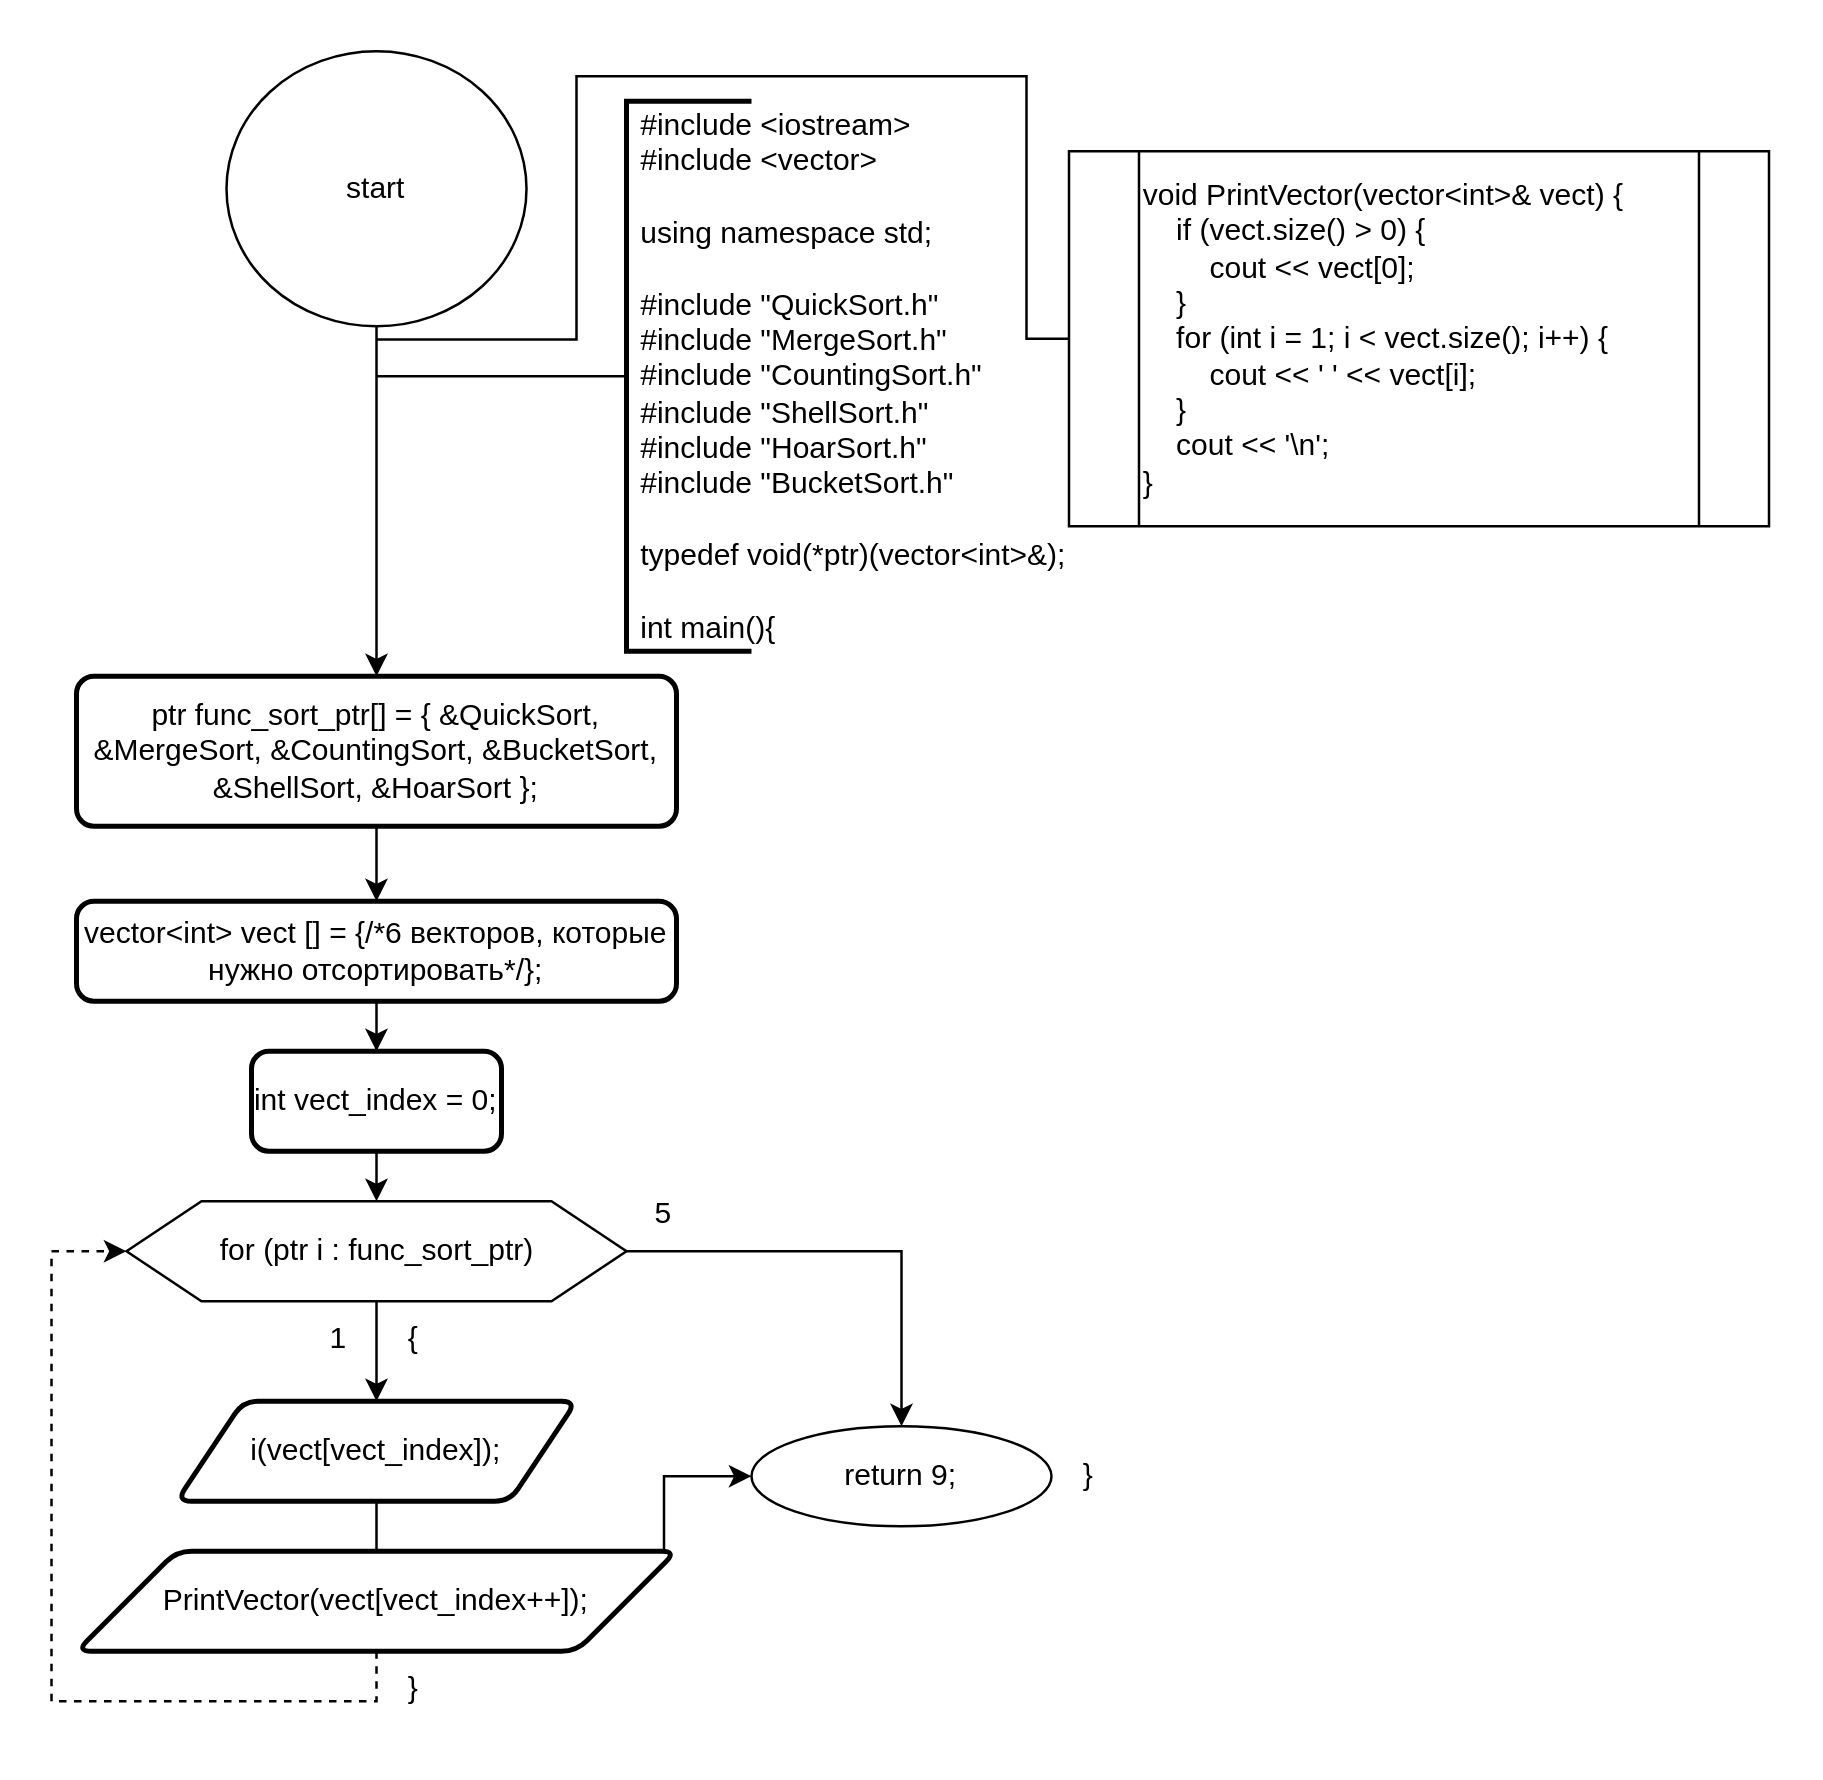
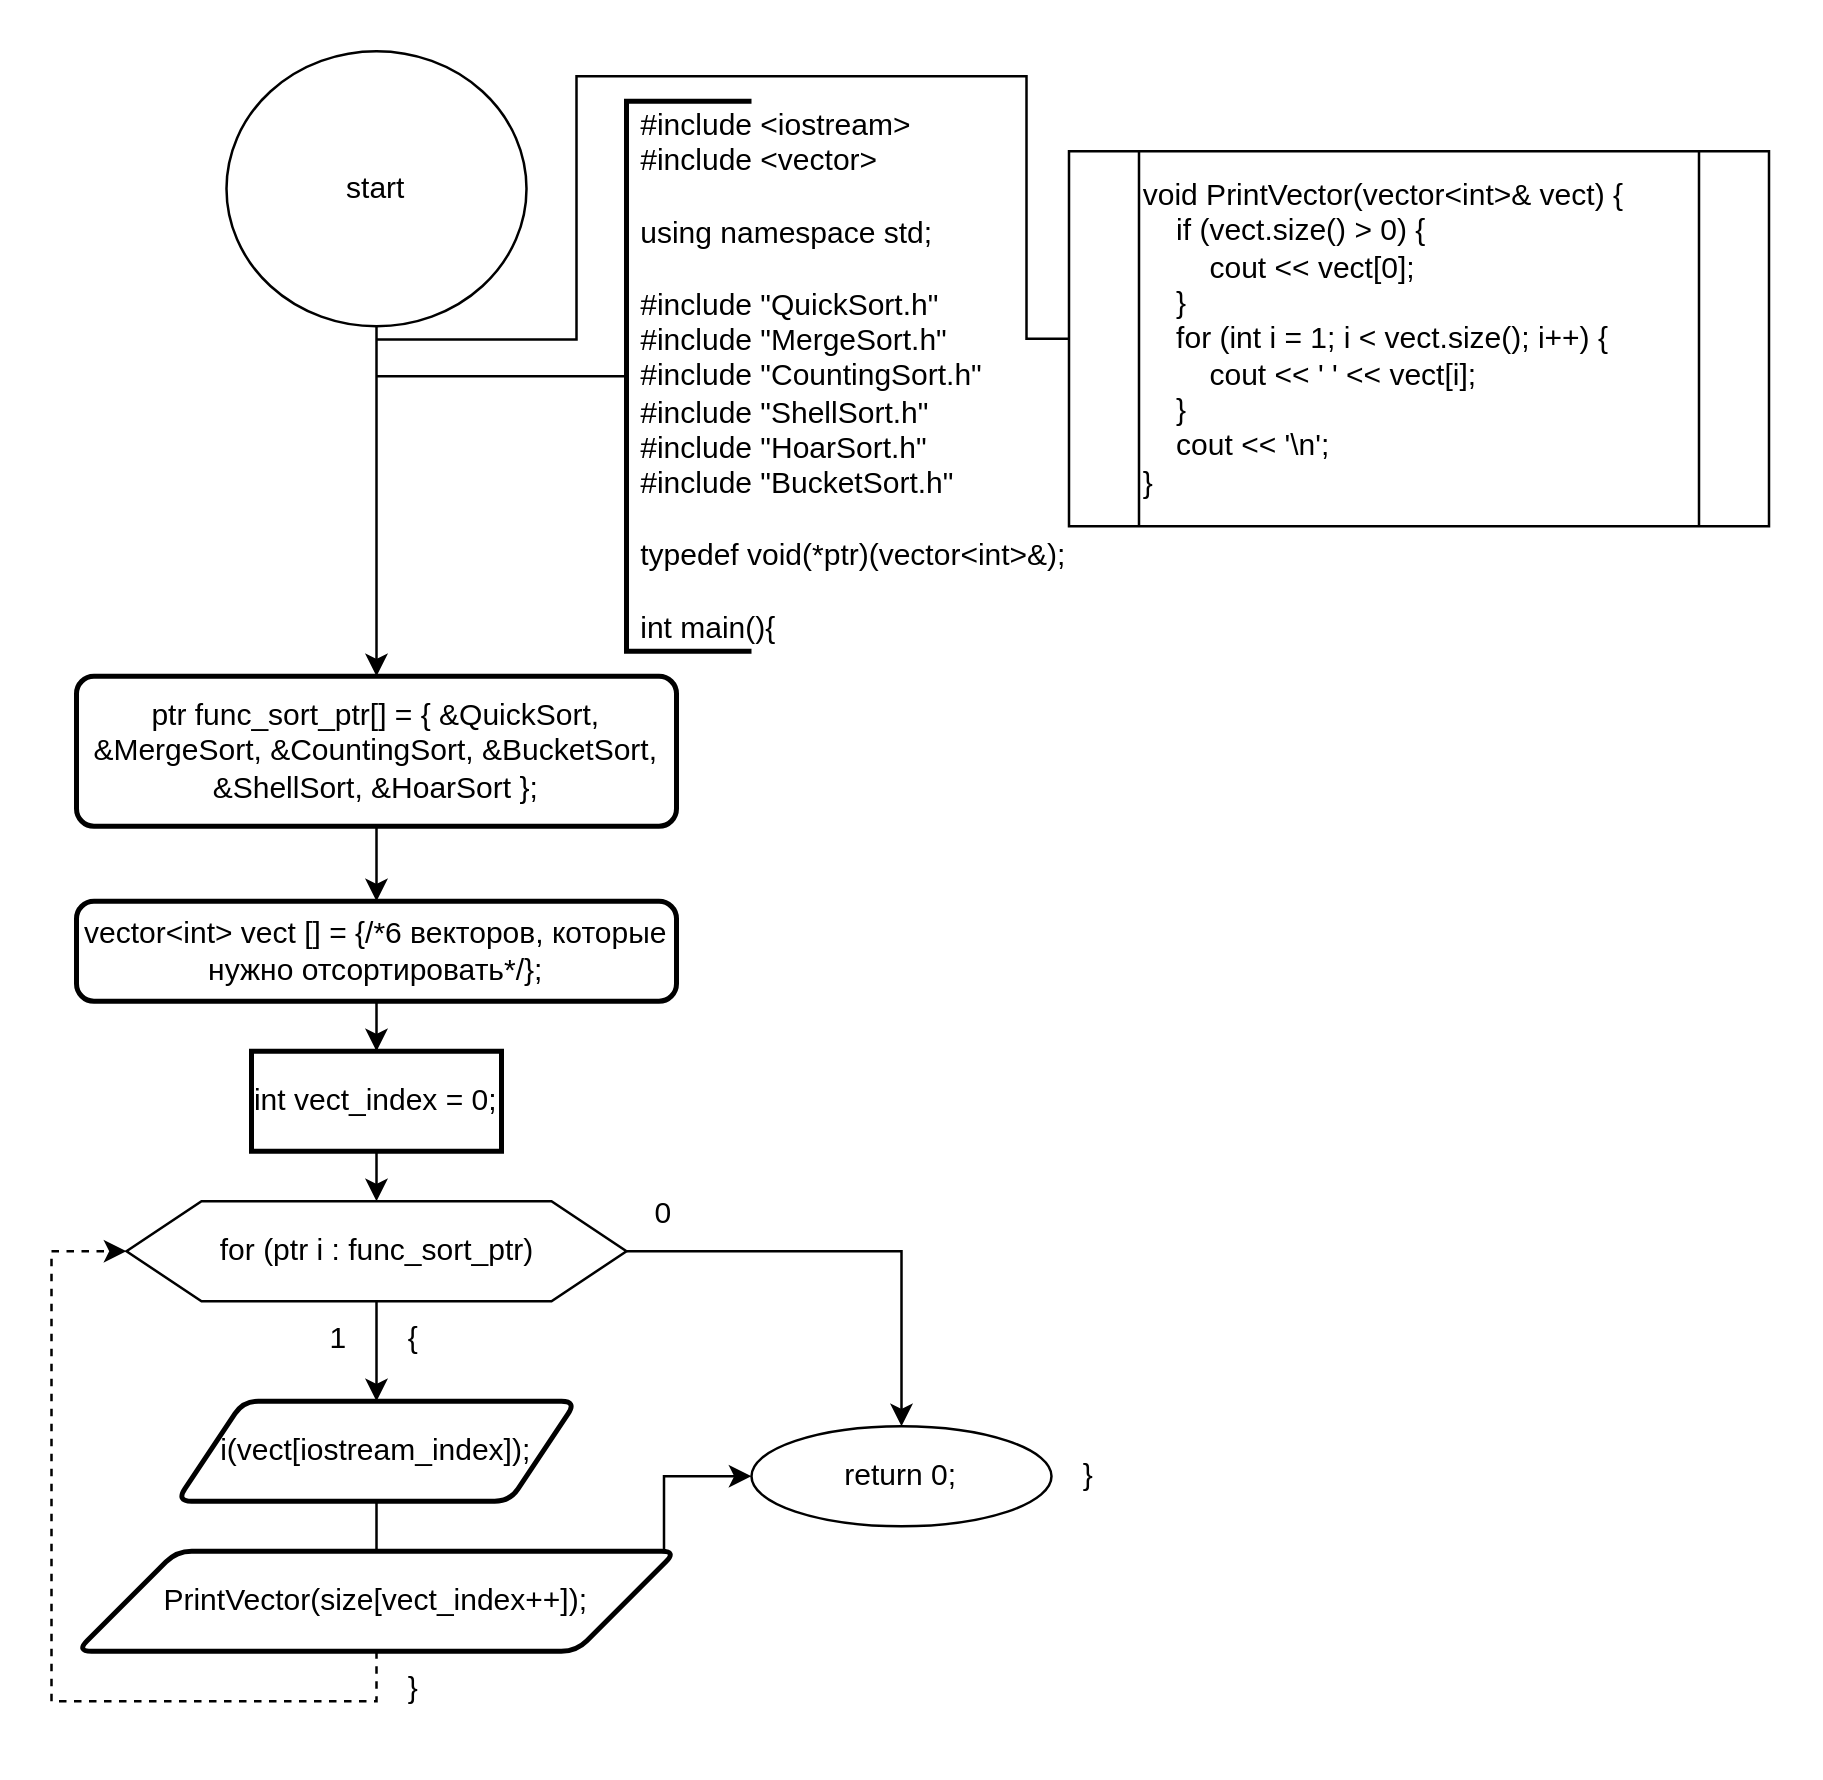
(376, 1101) -> (376, 1101)
(664, 1214) -> (664, 1214)
(376, 1451) -> (376, 1451)
(901, 1476) -> (901, 1476)
(376, 1601) -> (376, 1601)
